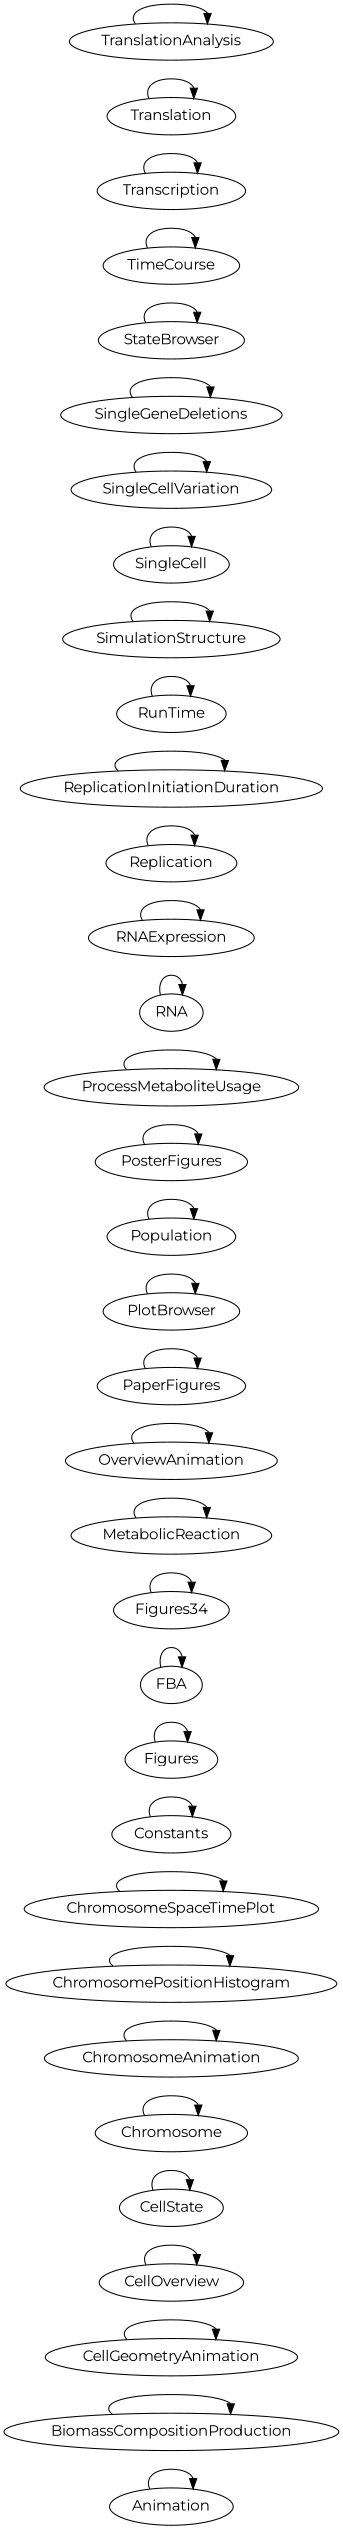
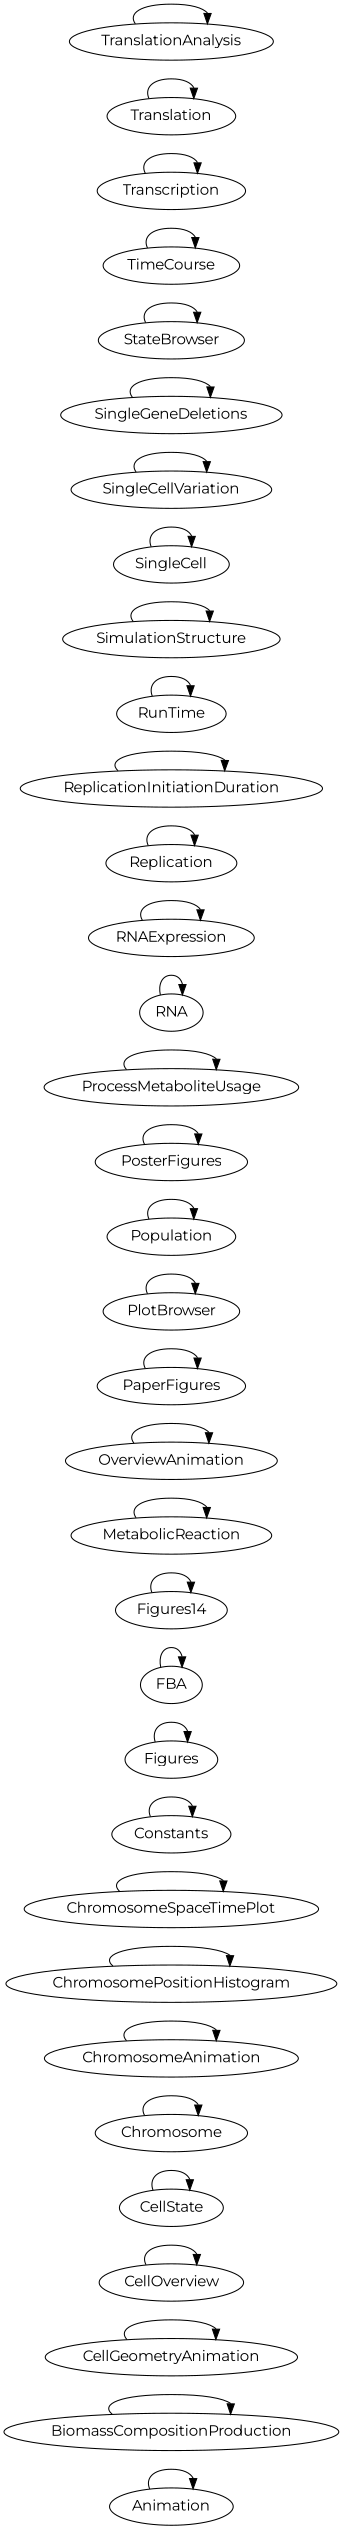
(171, 1610) -> (171, 1610)
